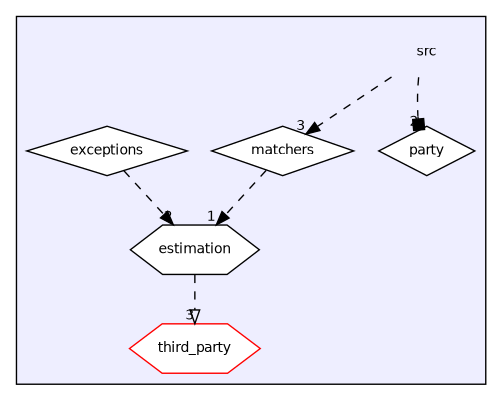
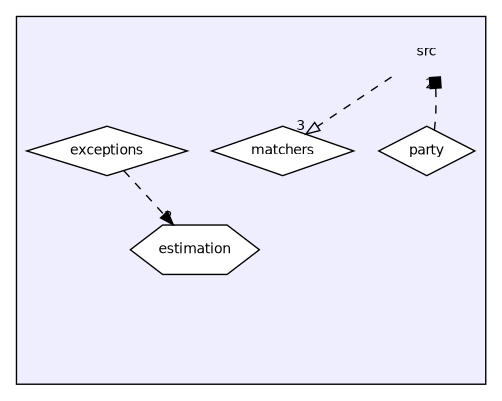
(418, 97) -> (436, 111)
(355, 102) -> (355, 102)
(246, 192) -> none
(195, 349) -> none
